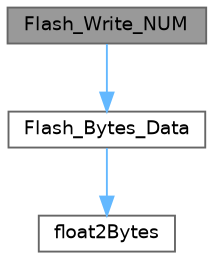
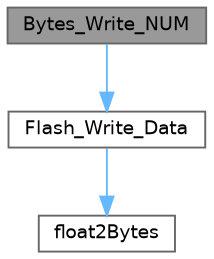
(107, 26) -> (107, 26)
(107, 130) -> (107, 130)
